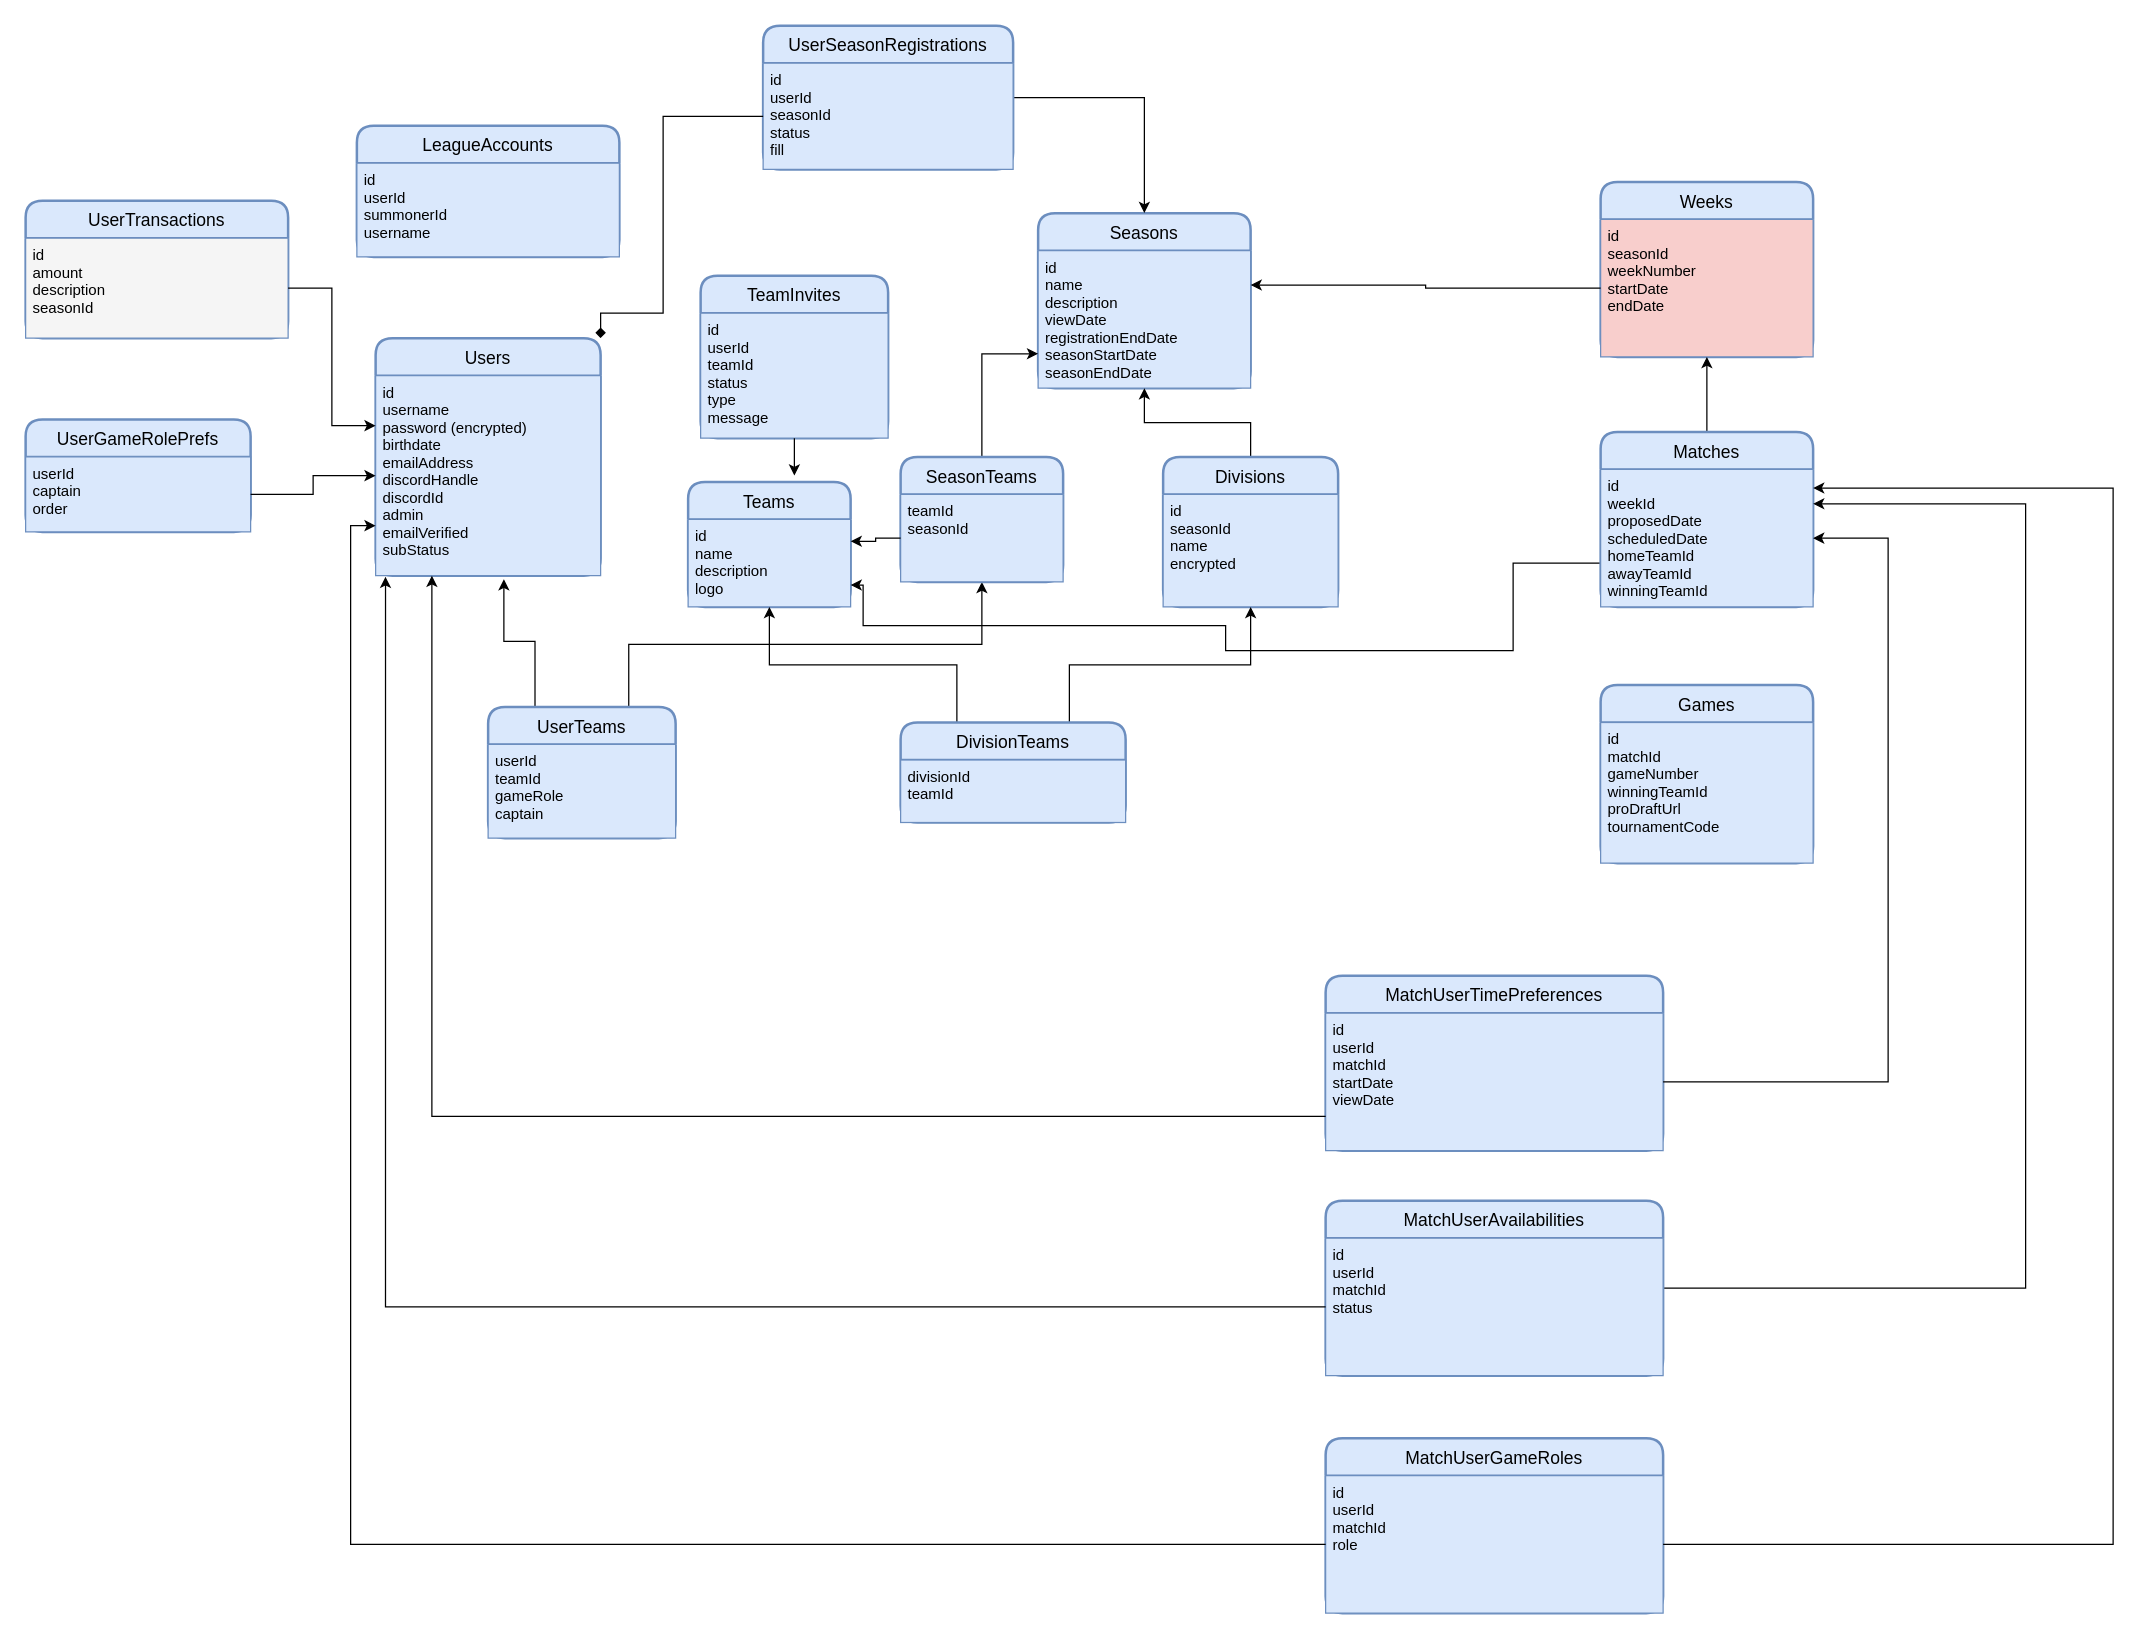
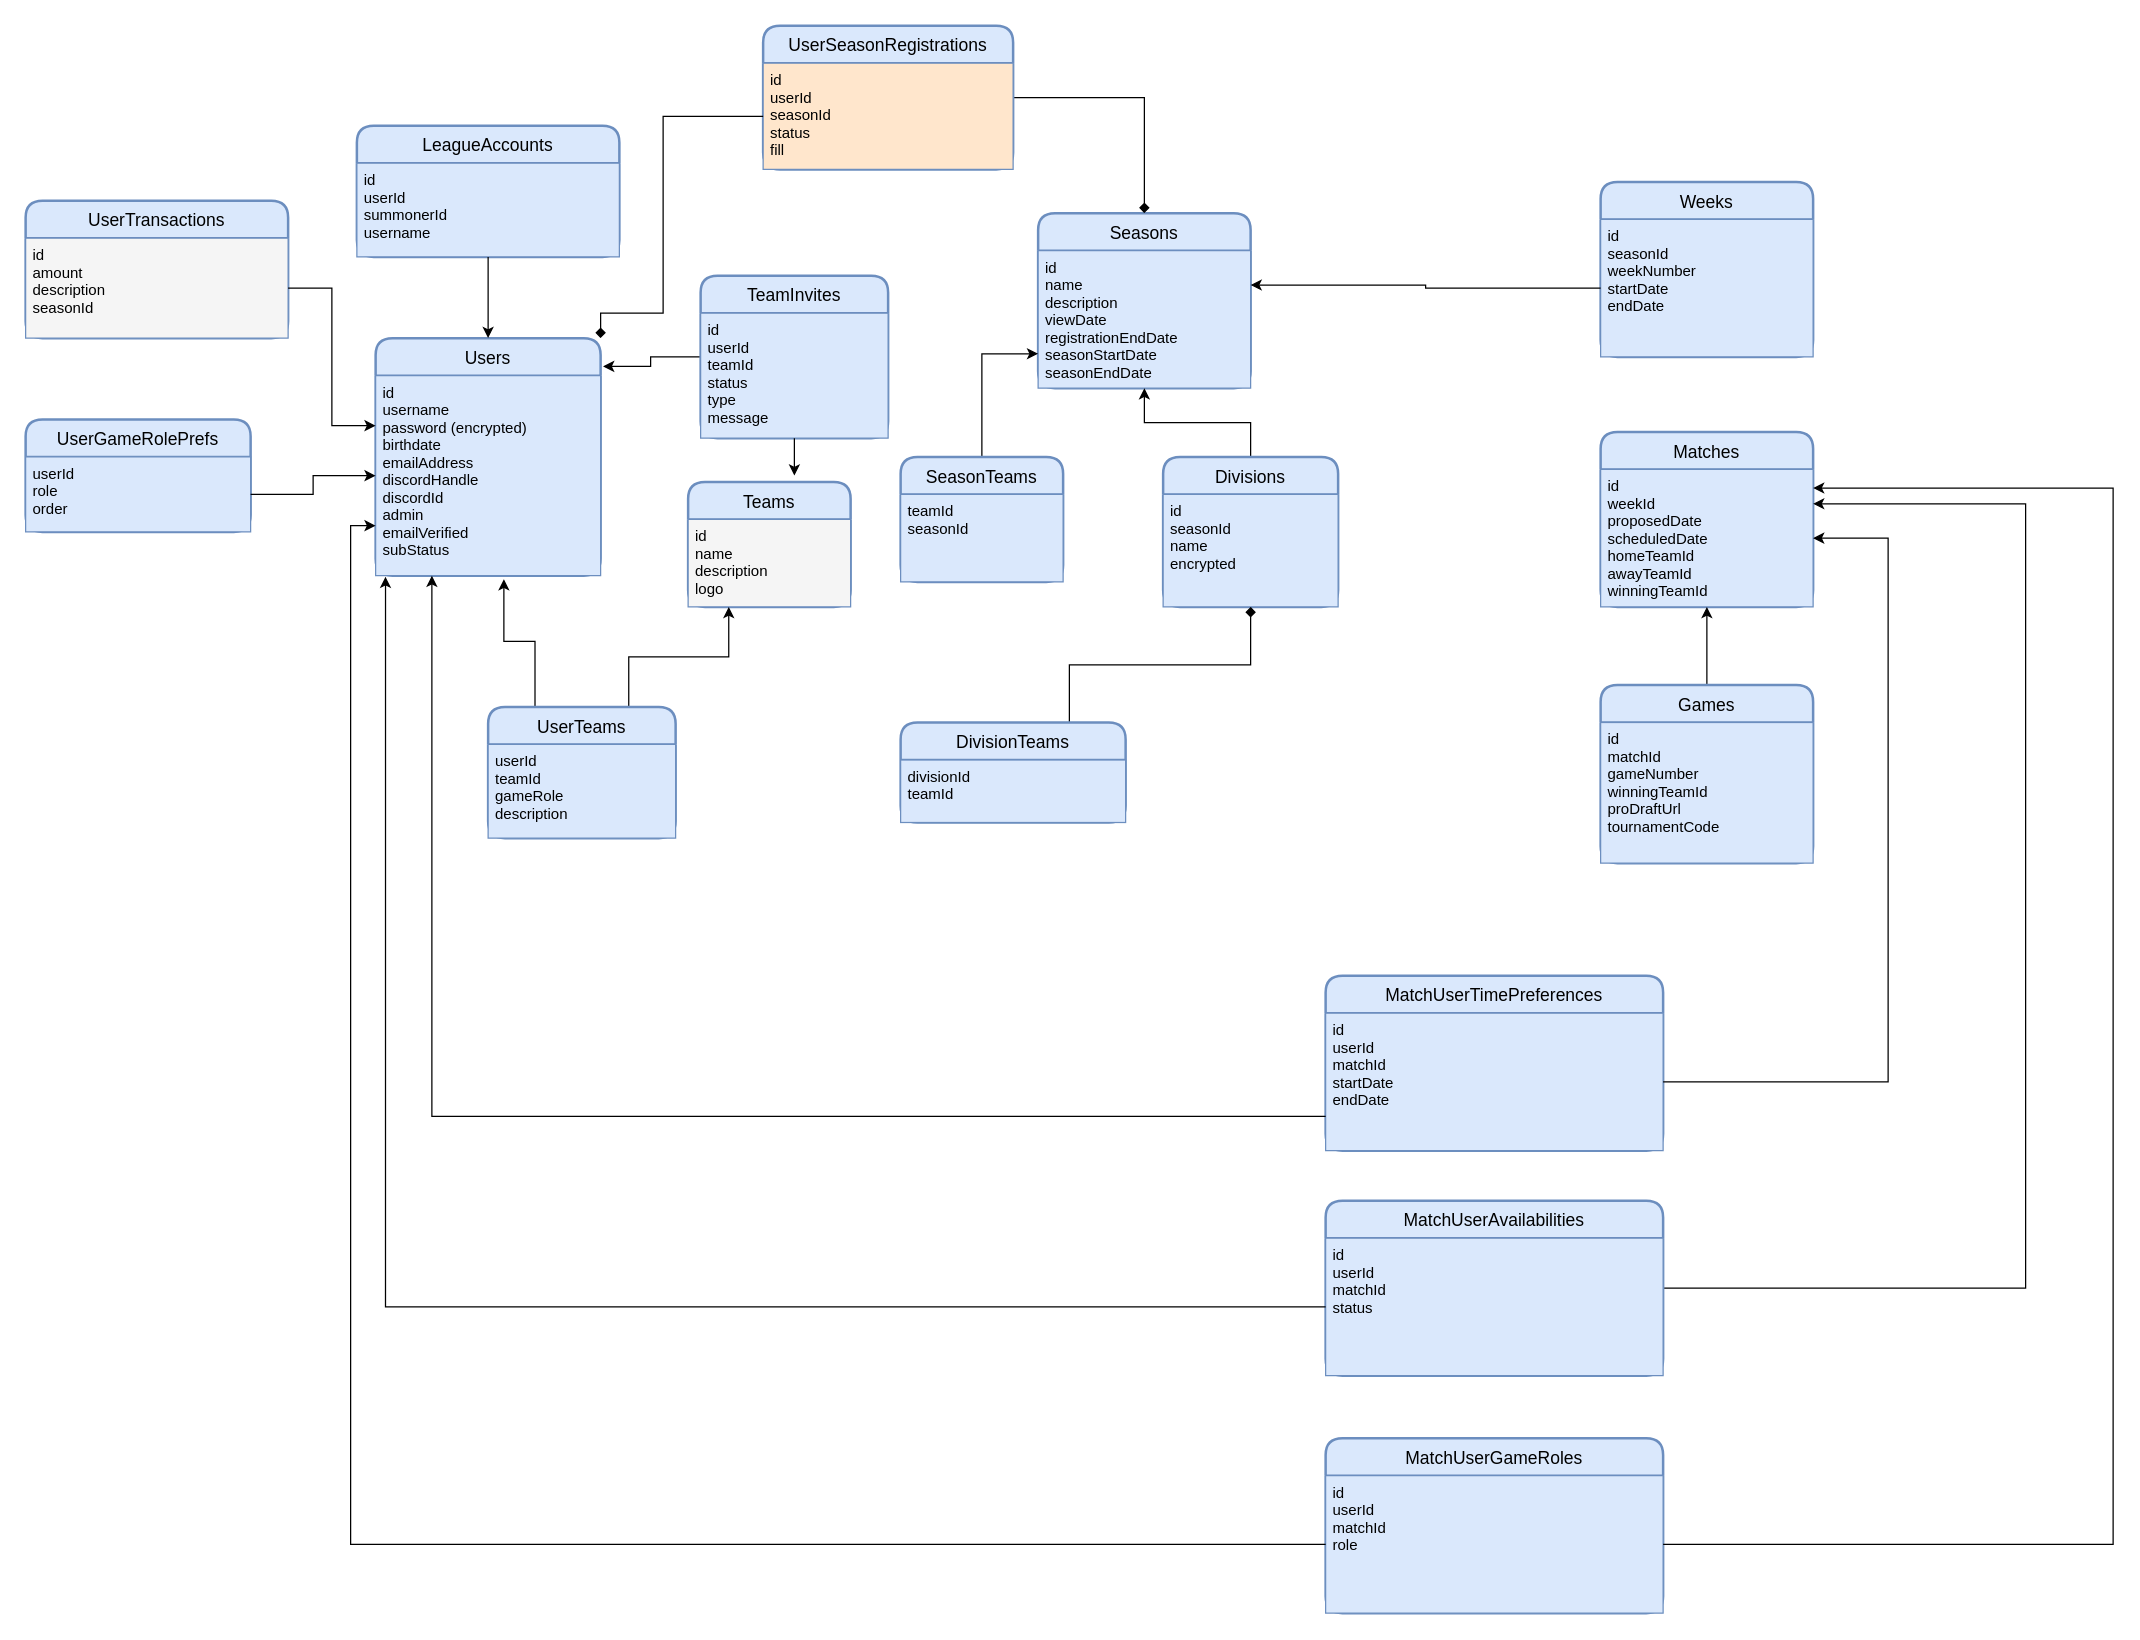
(888, 116) -> (888, 116)
(1144, 203) -> (1144, 202)
(1707, 288) -> (1707, 288)
none -> (488, 294)
none -> (651, 357)
(1707, 399) -> none
(58, 474) -> (58, 474)
(877, 538) -> none
(769, 563) -> (769, 563)
(1251, 617) -> (1251, 618)
(825, 644) -> (699, 657)
none -> (1707, 650)
(1240, 651) -> none
(868, 665) -> none
(520, 761) -> (520, 761)
(1339, 1030) -> (1339, 1030)
